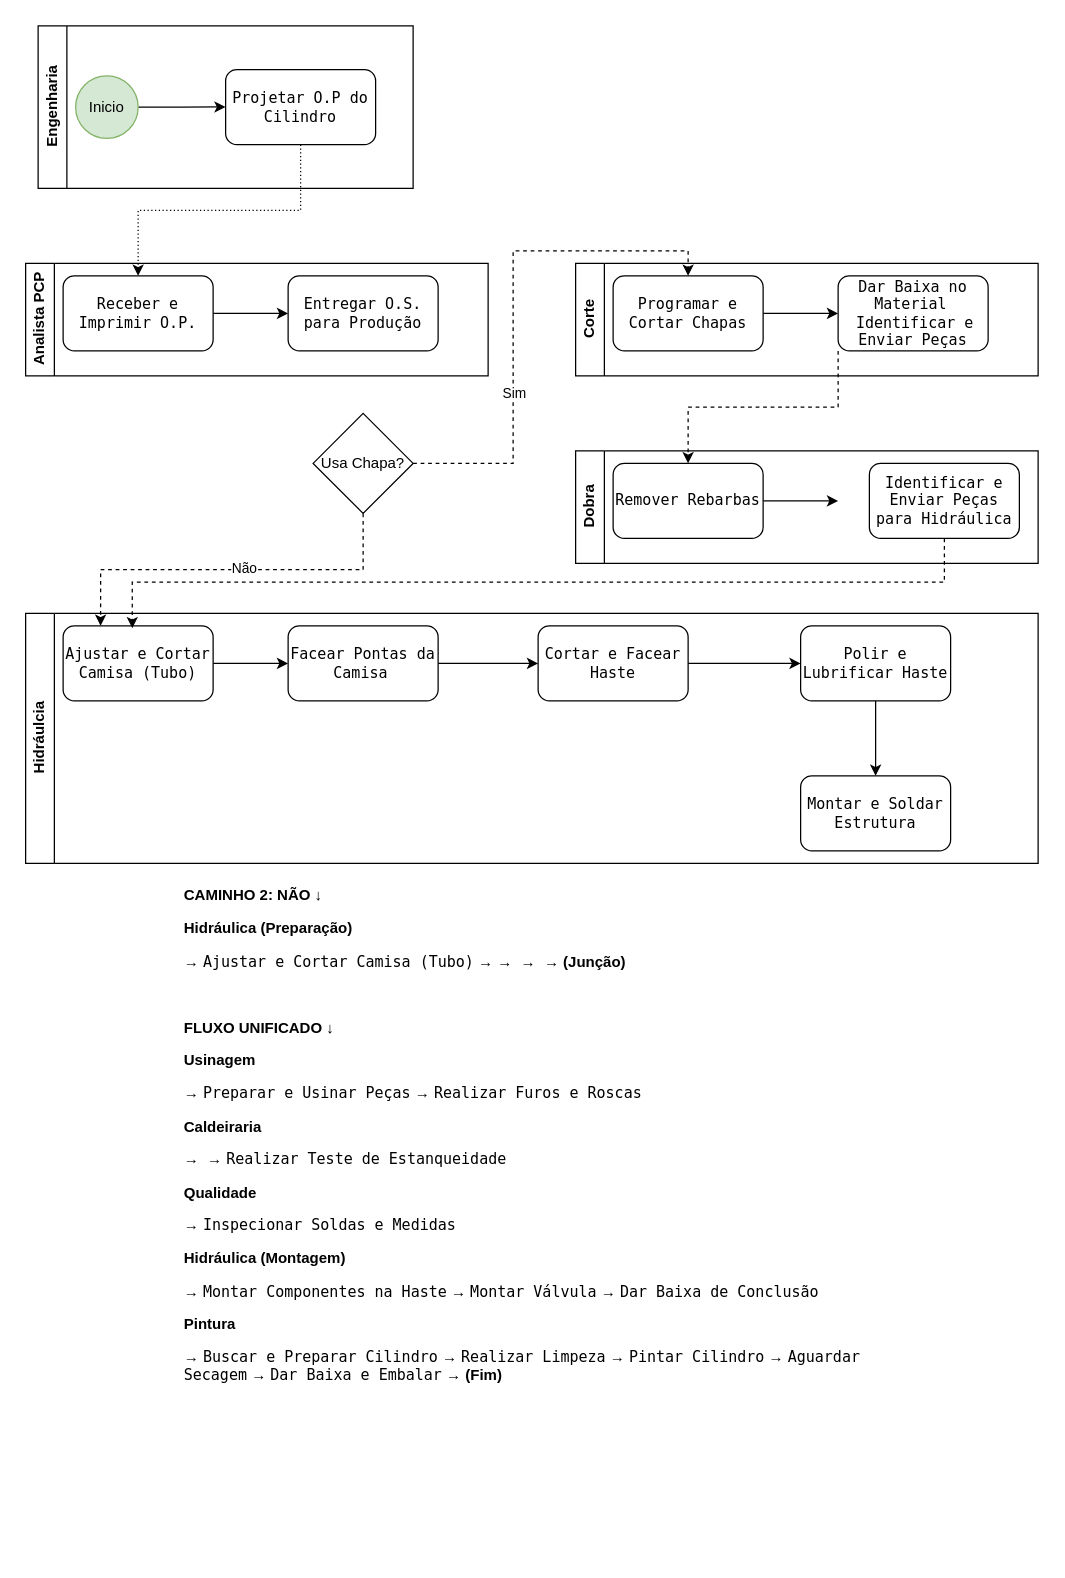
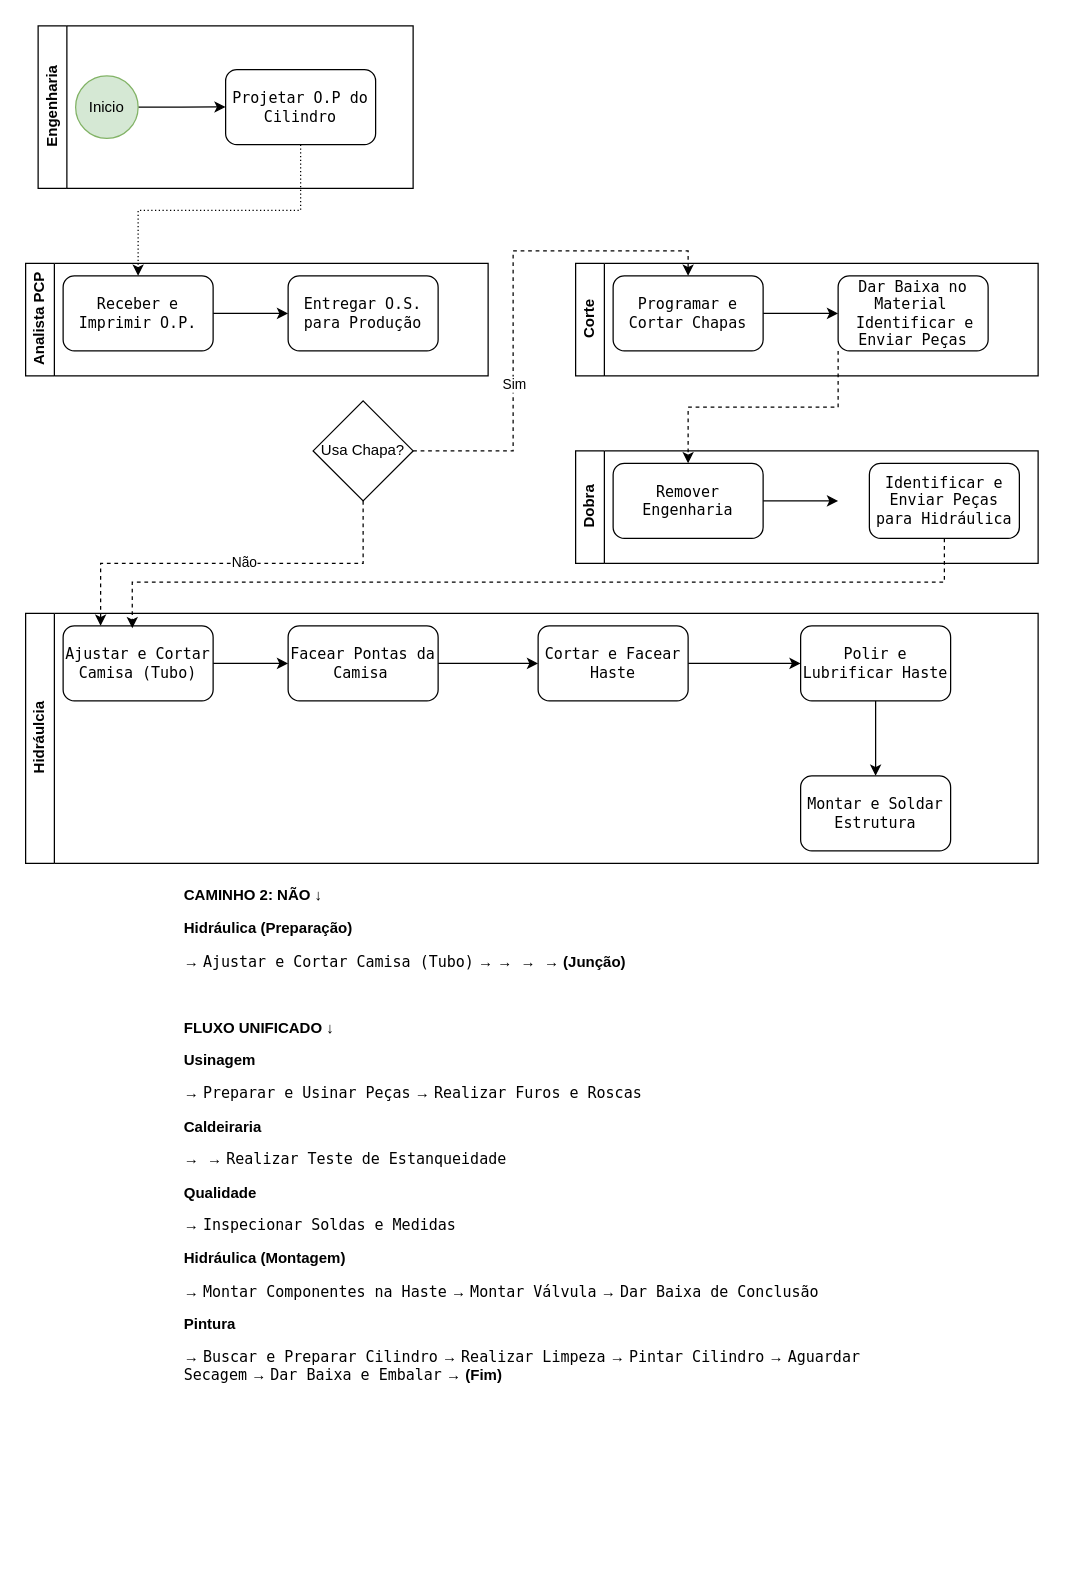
(363, 463) -> (363, 451)
(688, 501) -> (688, 501)
